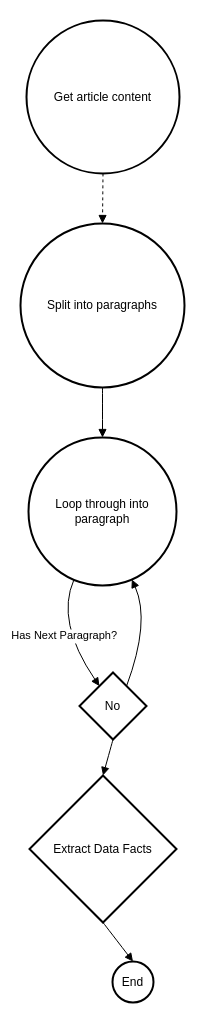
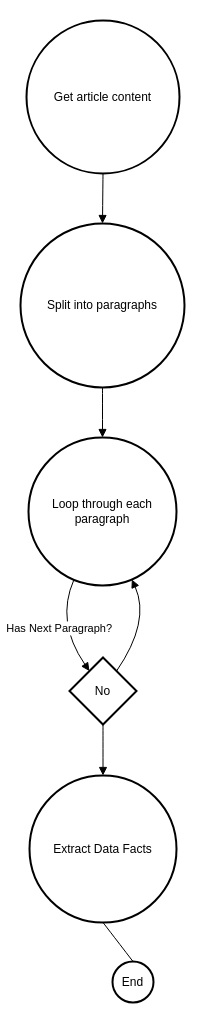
(103, 196) -> (103, 196)
(103, 512) -> (103, 512)
(113, 706) -> (103, 691)
(103, 849) -> (103, 849)
(127, 953) -> (129, 957)
